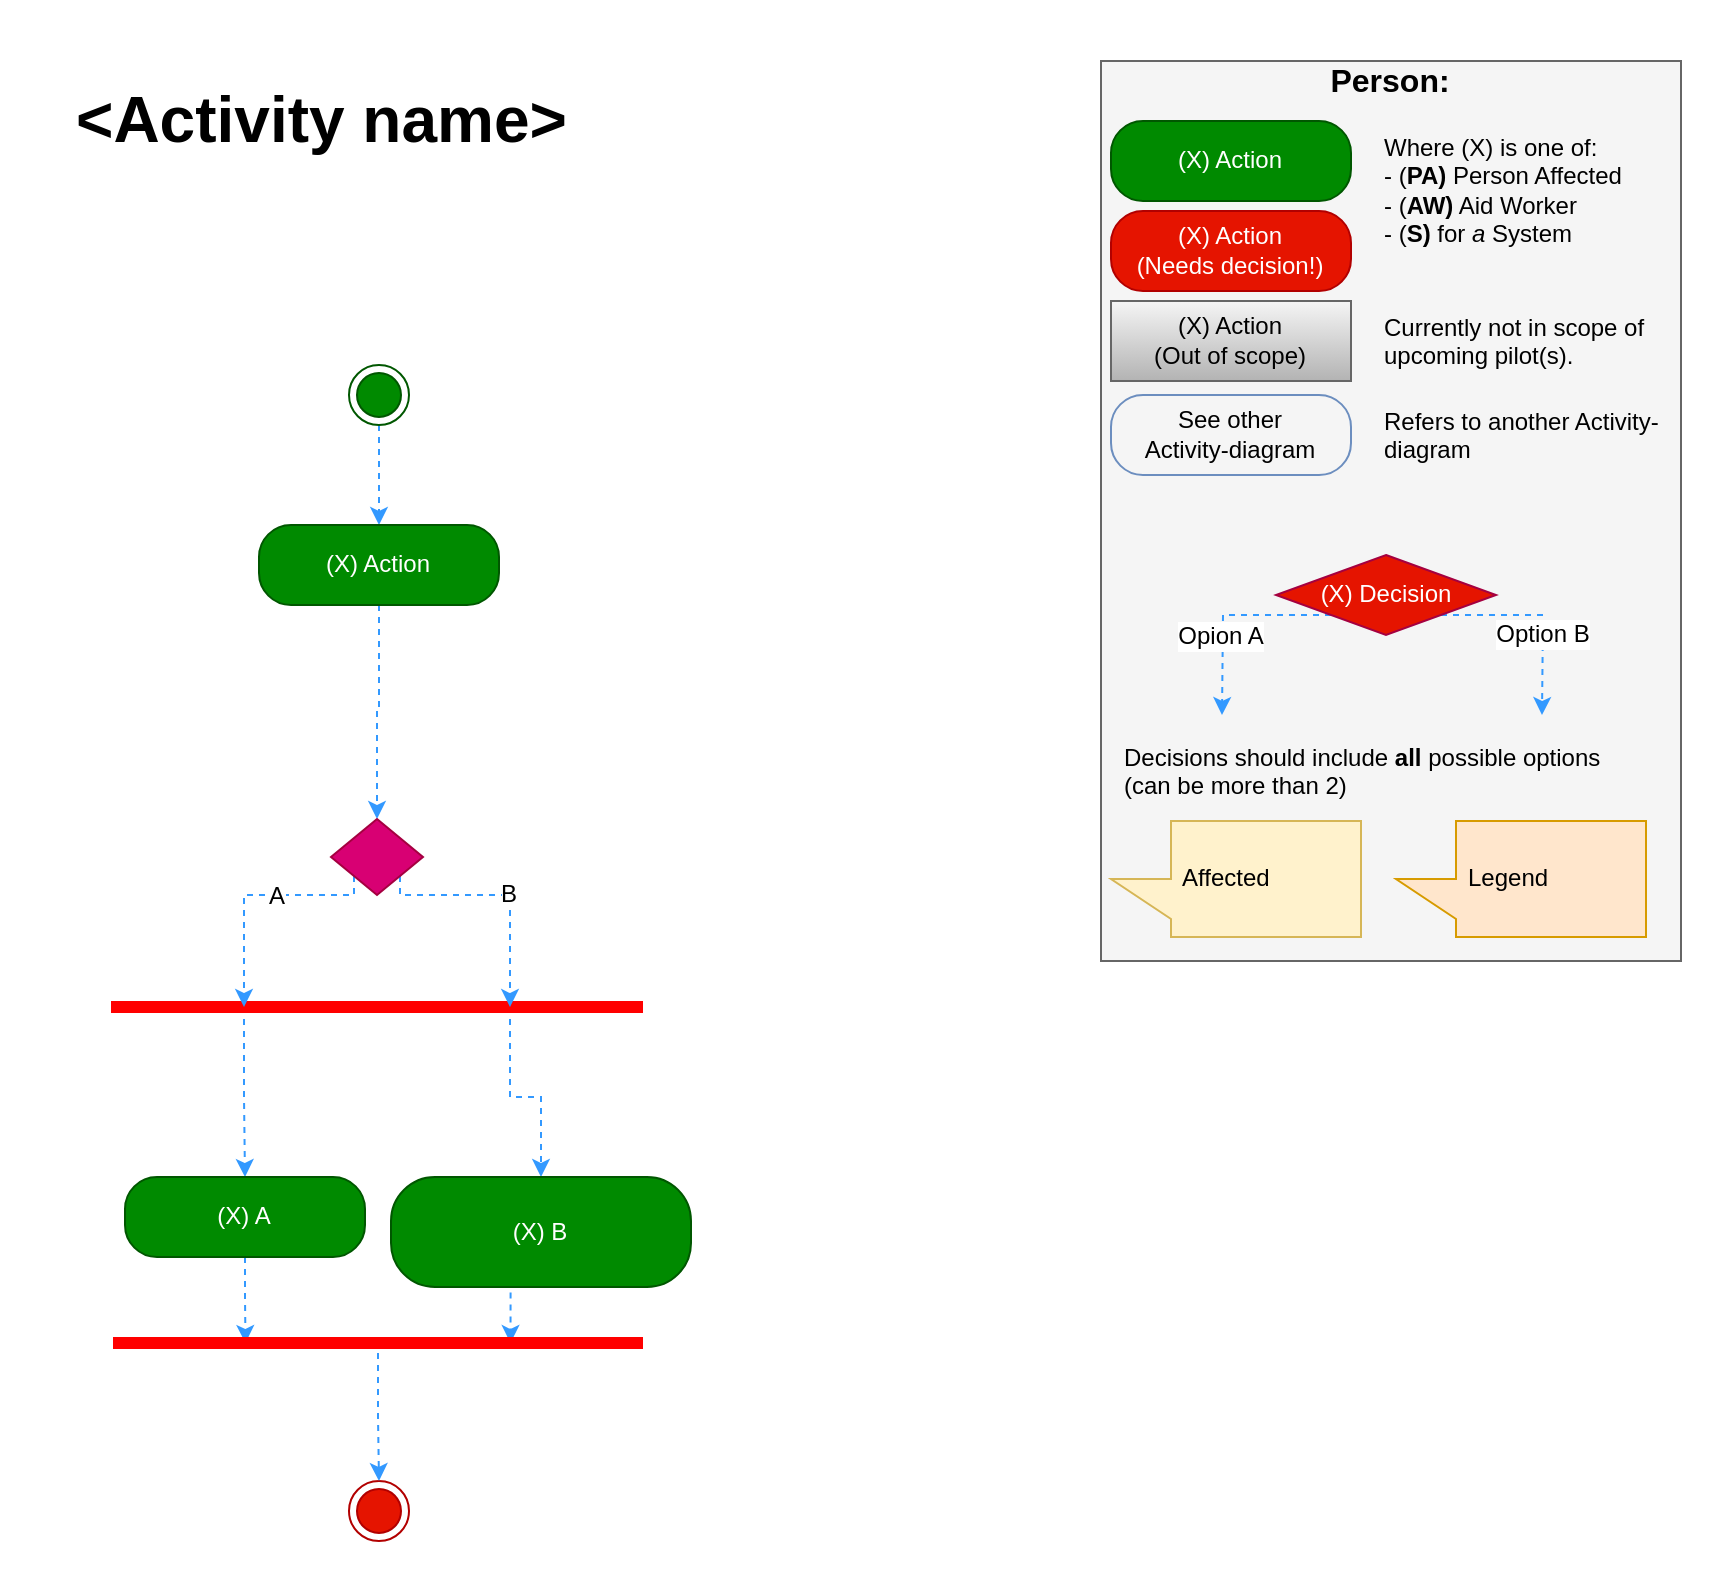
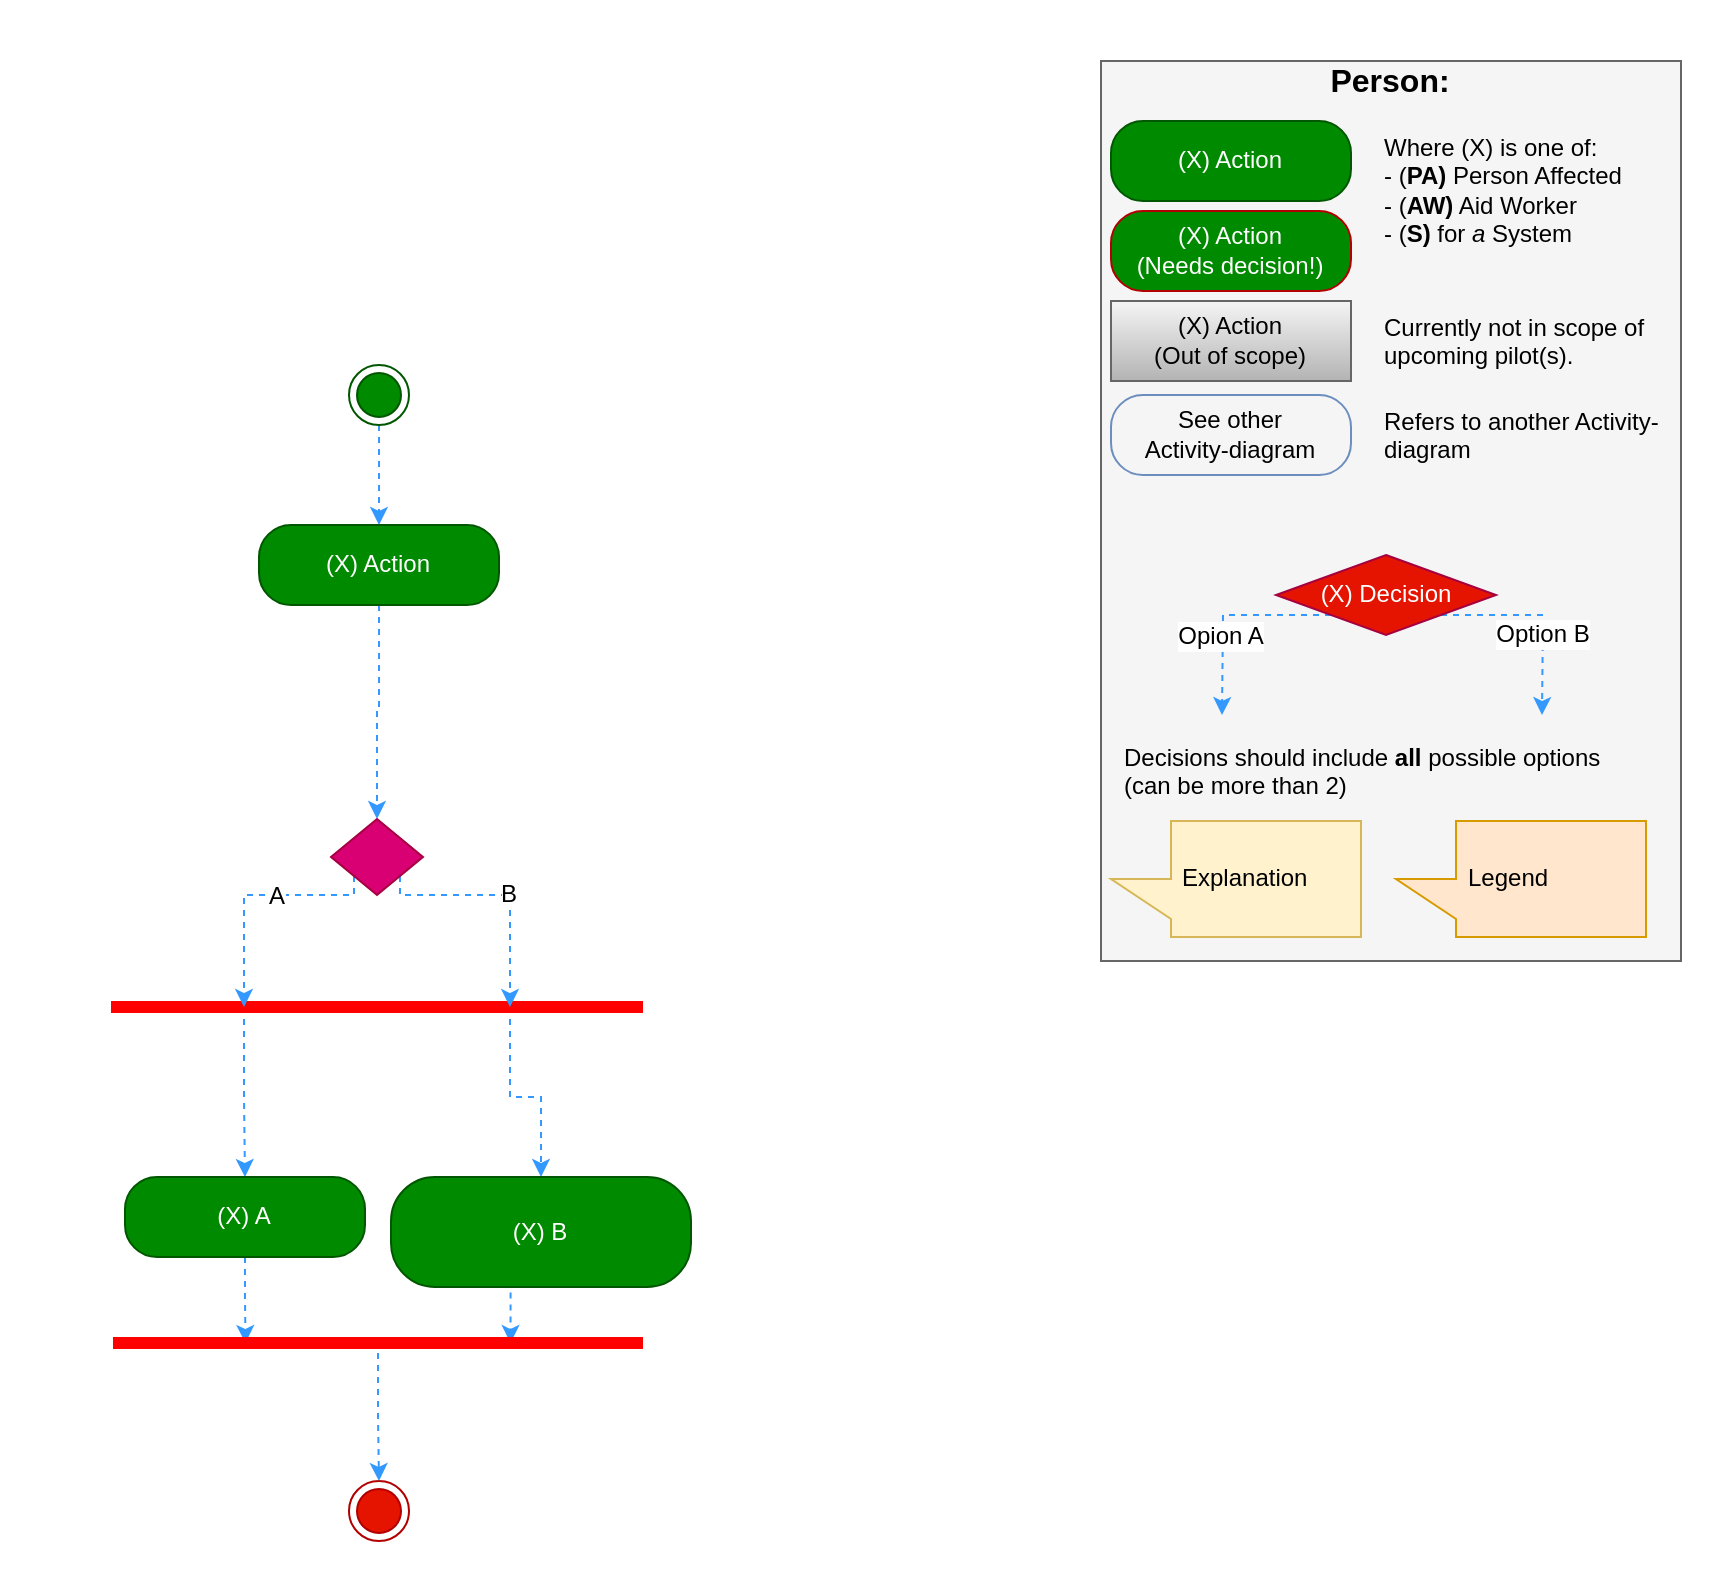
(559, 121) -> none
(1231, 251) -> (1231, 251)
(1237, 879) -> (1251, 879)
